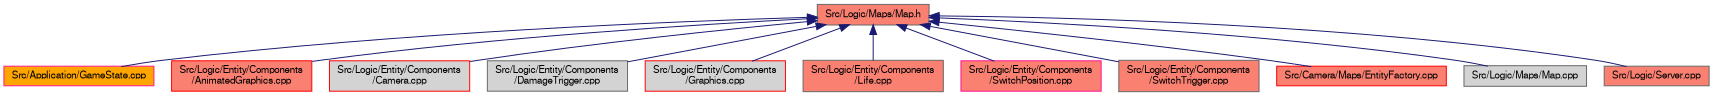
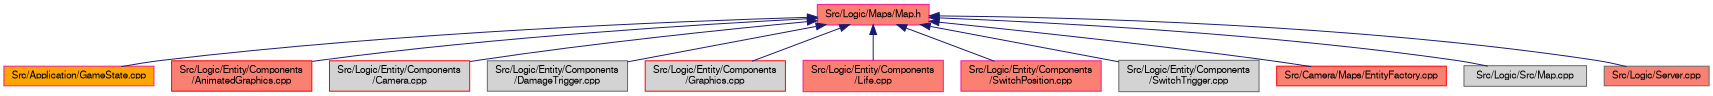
(873, 15) -> (873, 15)
(873, 76) -> (873, 76)
(1189, 76) -> (1189, 76)
(1525, 76) -> (1525, 76)
